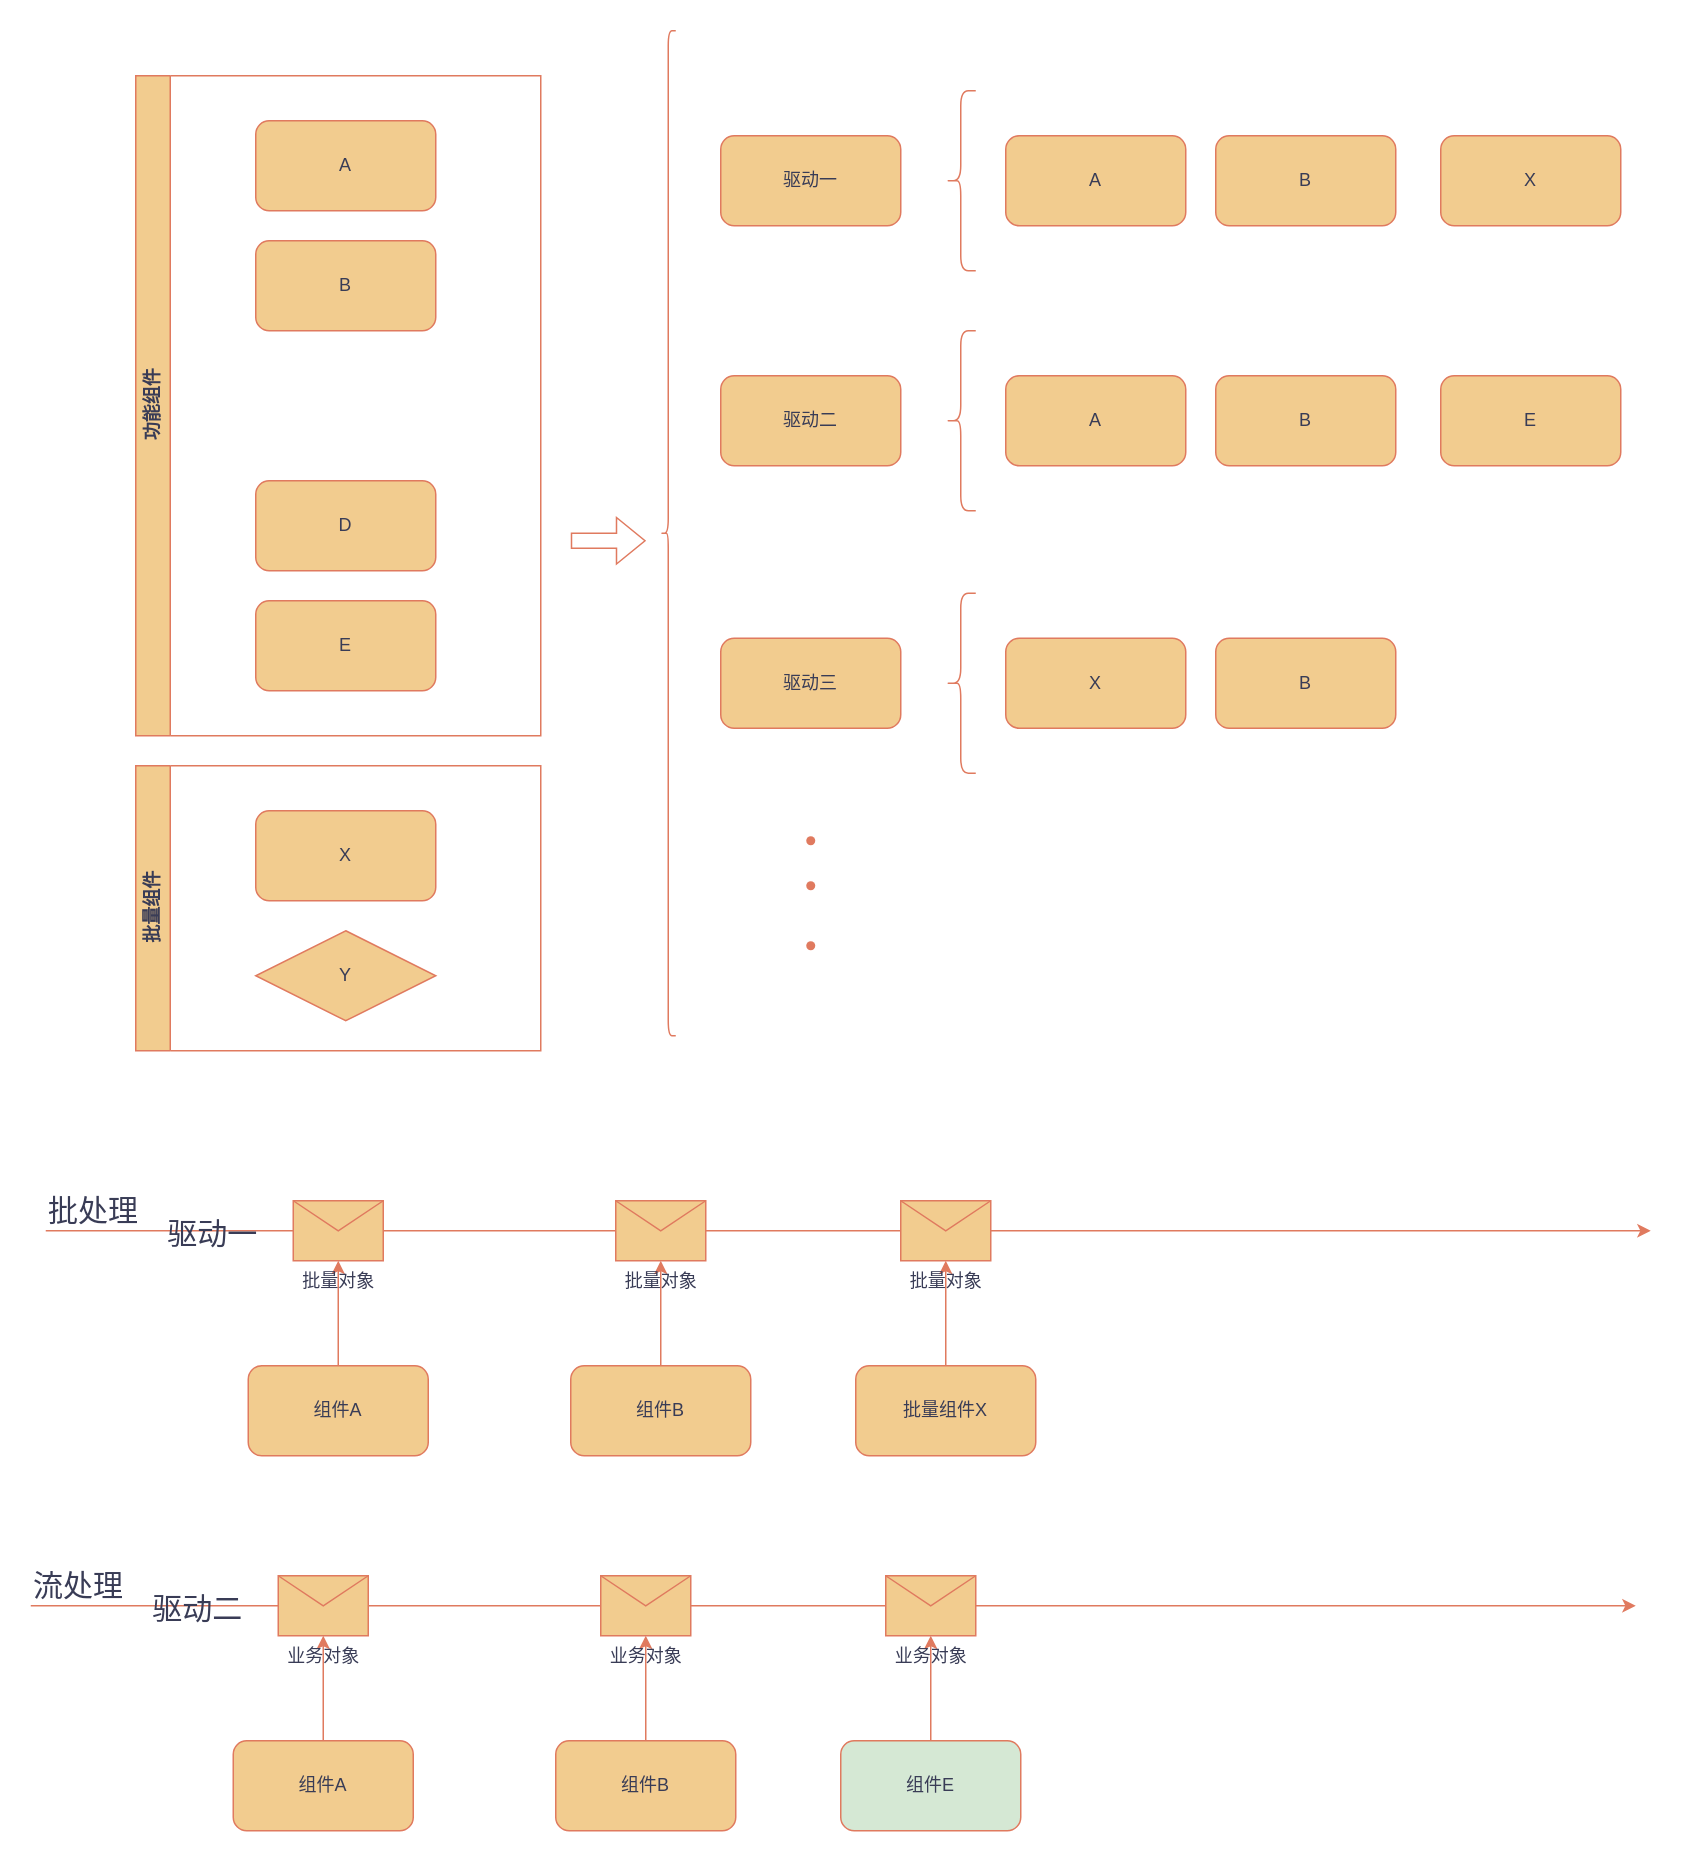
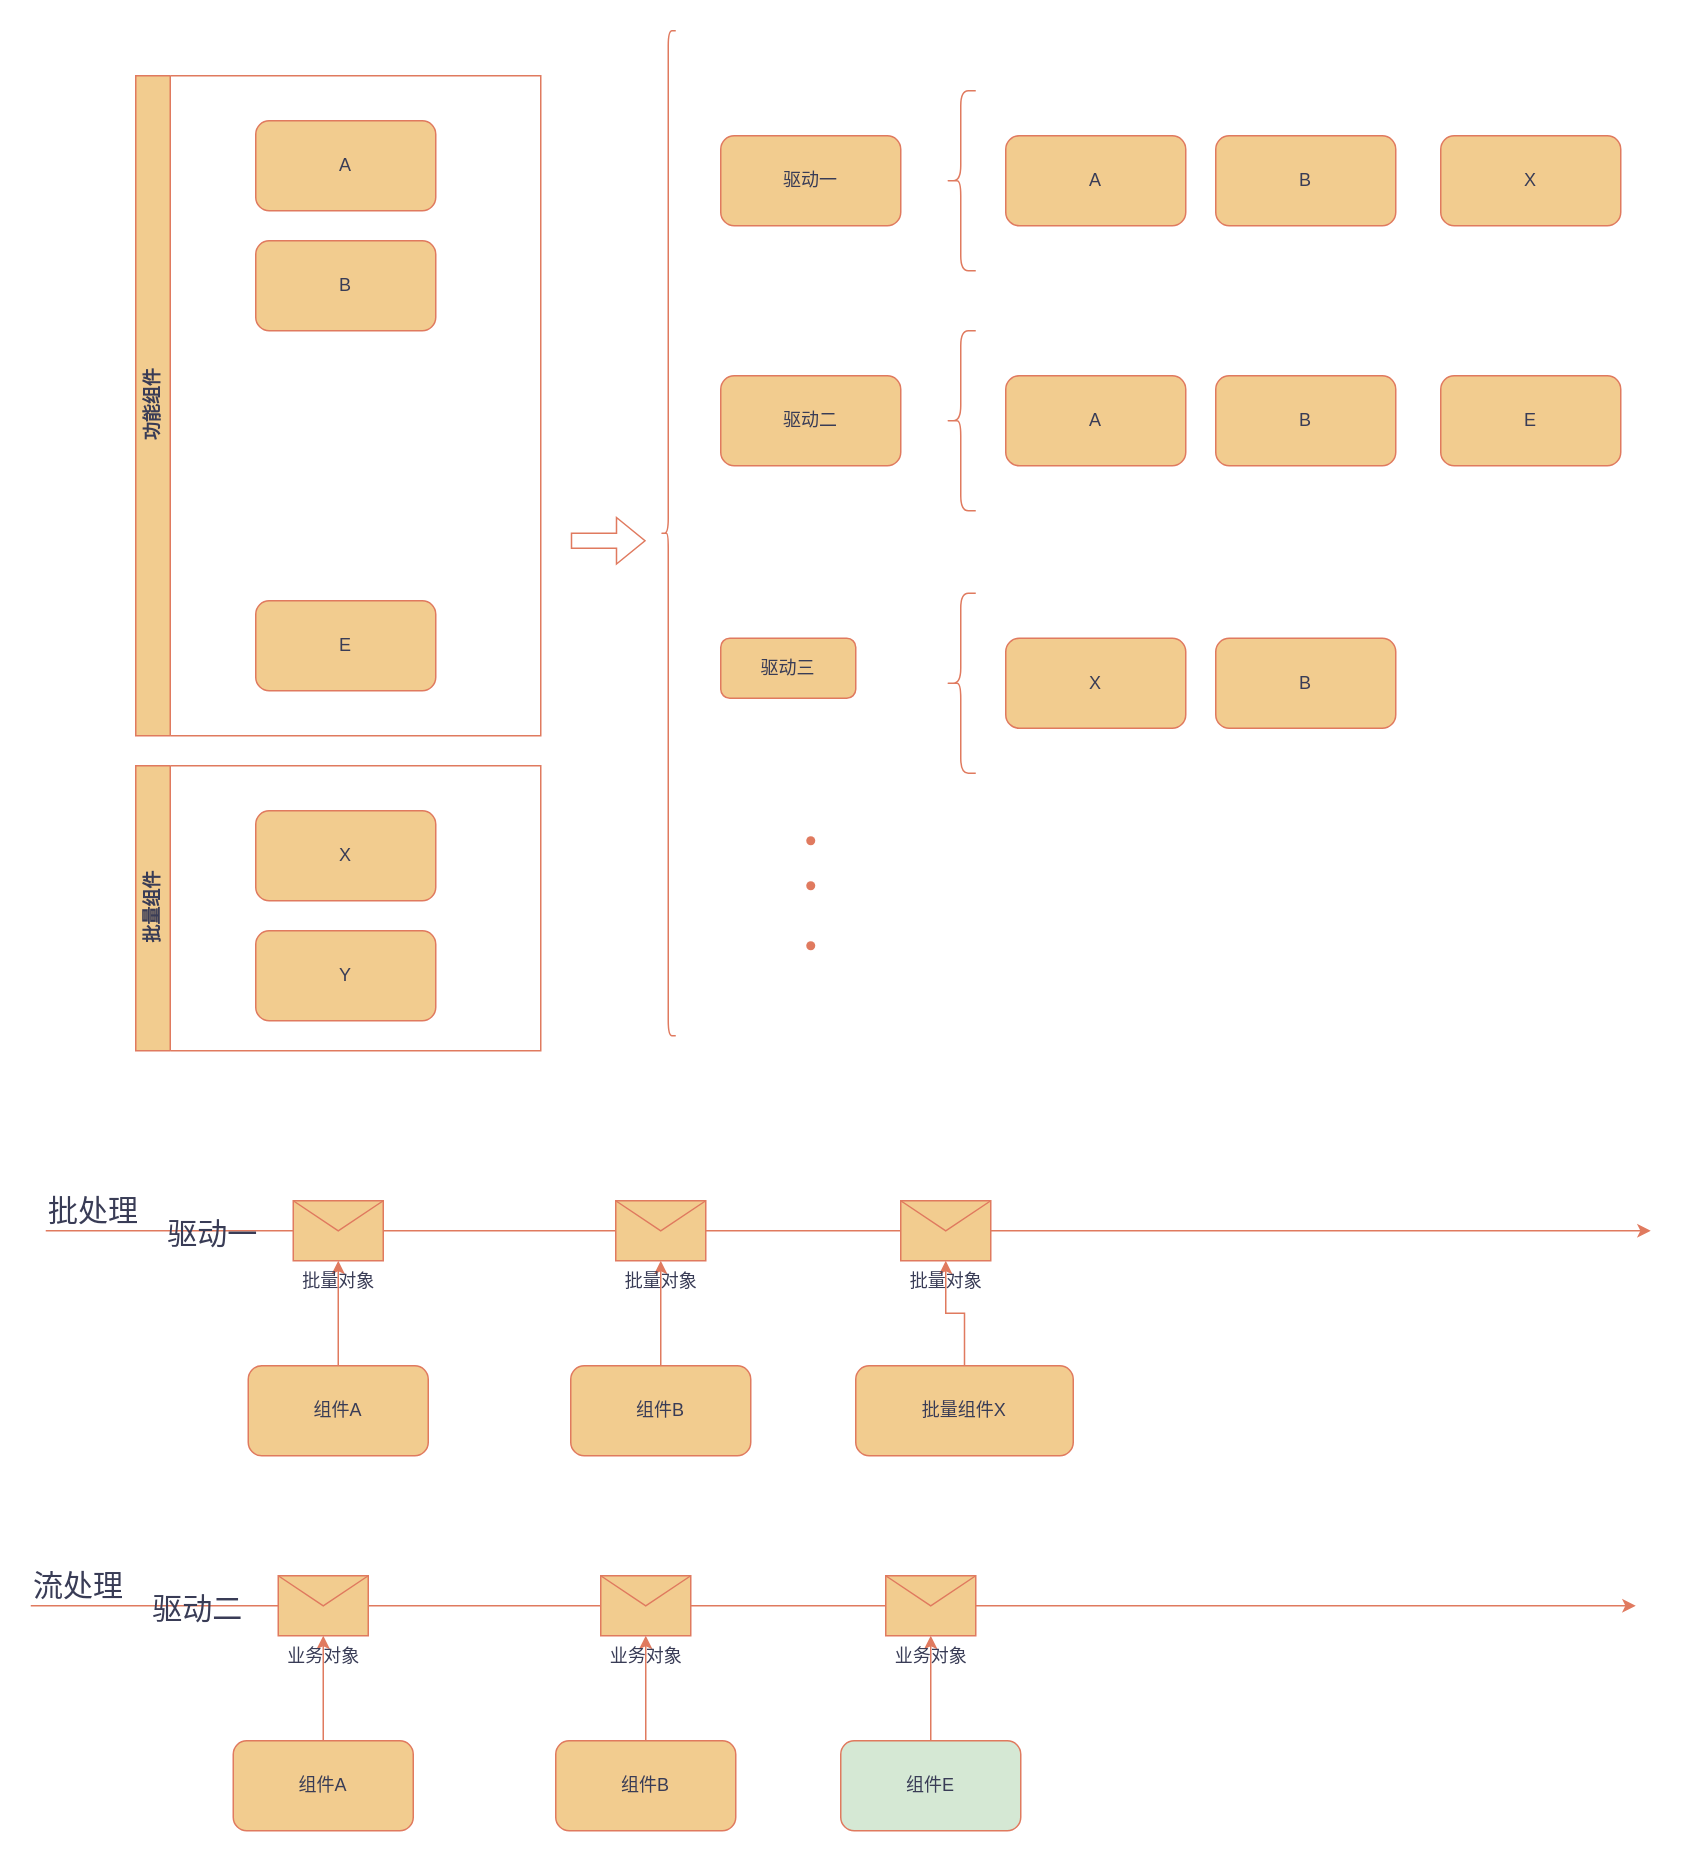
(346, 526) -> none
(811, 683) -> (788, 668)
(346, 976) -> (346, 976)
(946, 1411) -> (965, 1411)
